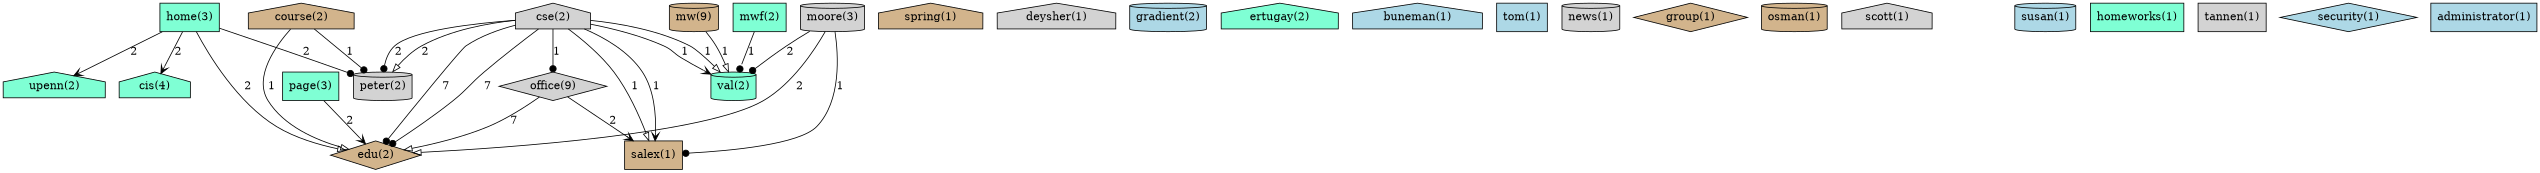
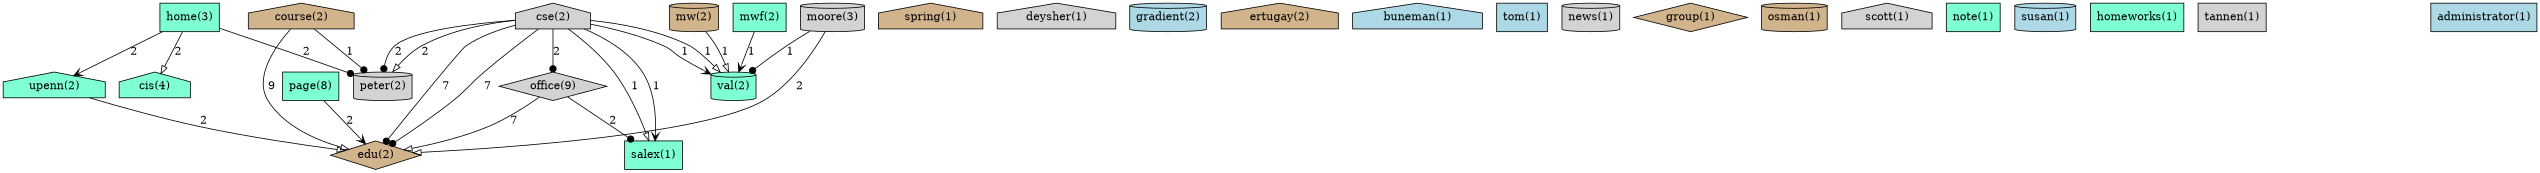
(694, 17) -> (694, 17)
(1280, 17) -> (1280, 17)
none -> (1973, 17)
(2348, 17) -> none
(748, 48) -> (748, 48)
(174, 49) -> (174, 49)
(557, 52) -> (557, 52)
(790, 52) -> (790, 52)
(272, 86) -> (272, 86)
(311, 86) -> (311, 86)
(253, 108) -> (212, 129)
(598, 117) -> (598, 117)
(803, 135) -> none
(654, 155) -> (654, 155)
